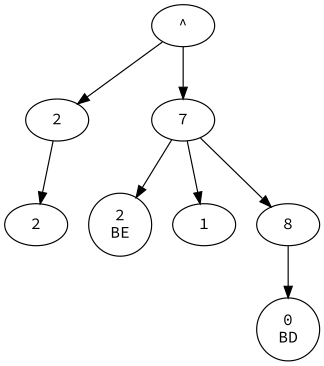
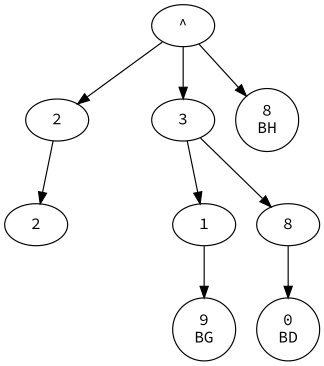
(183, 120) -> (183, 120)
none -> (267, 120)
(120, 225) -> none
none -> (204, 329)
